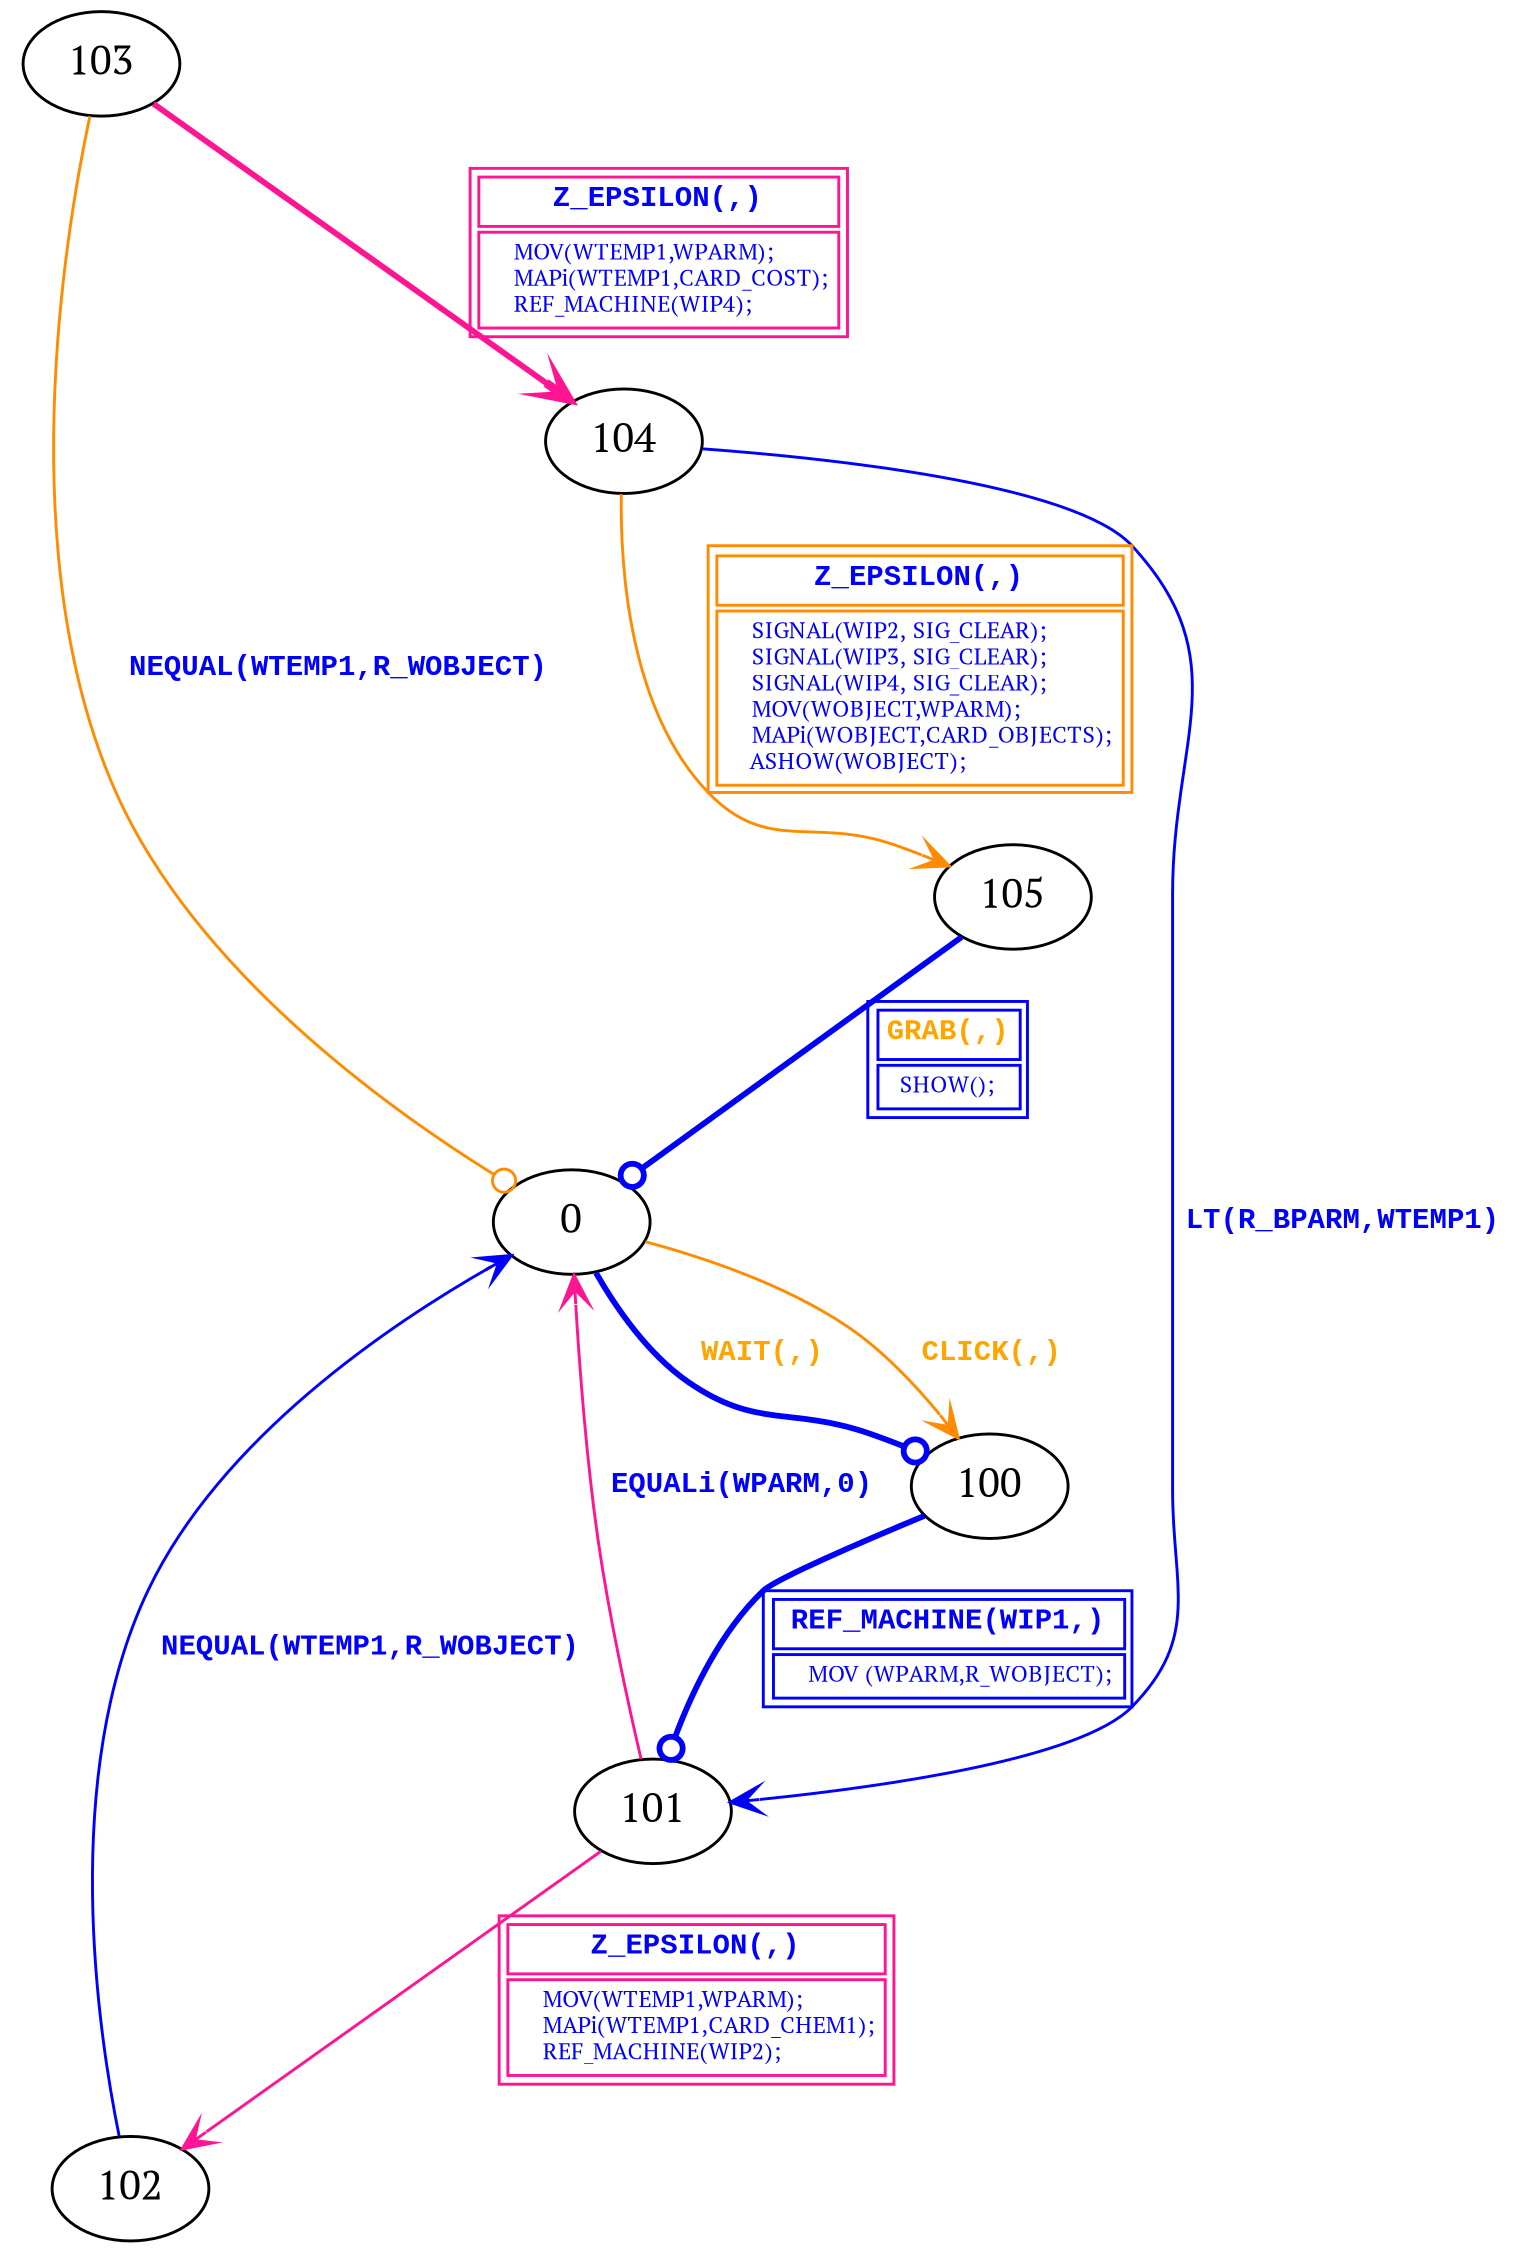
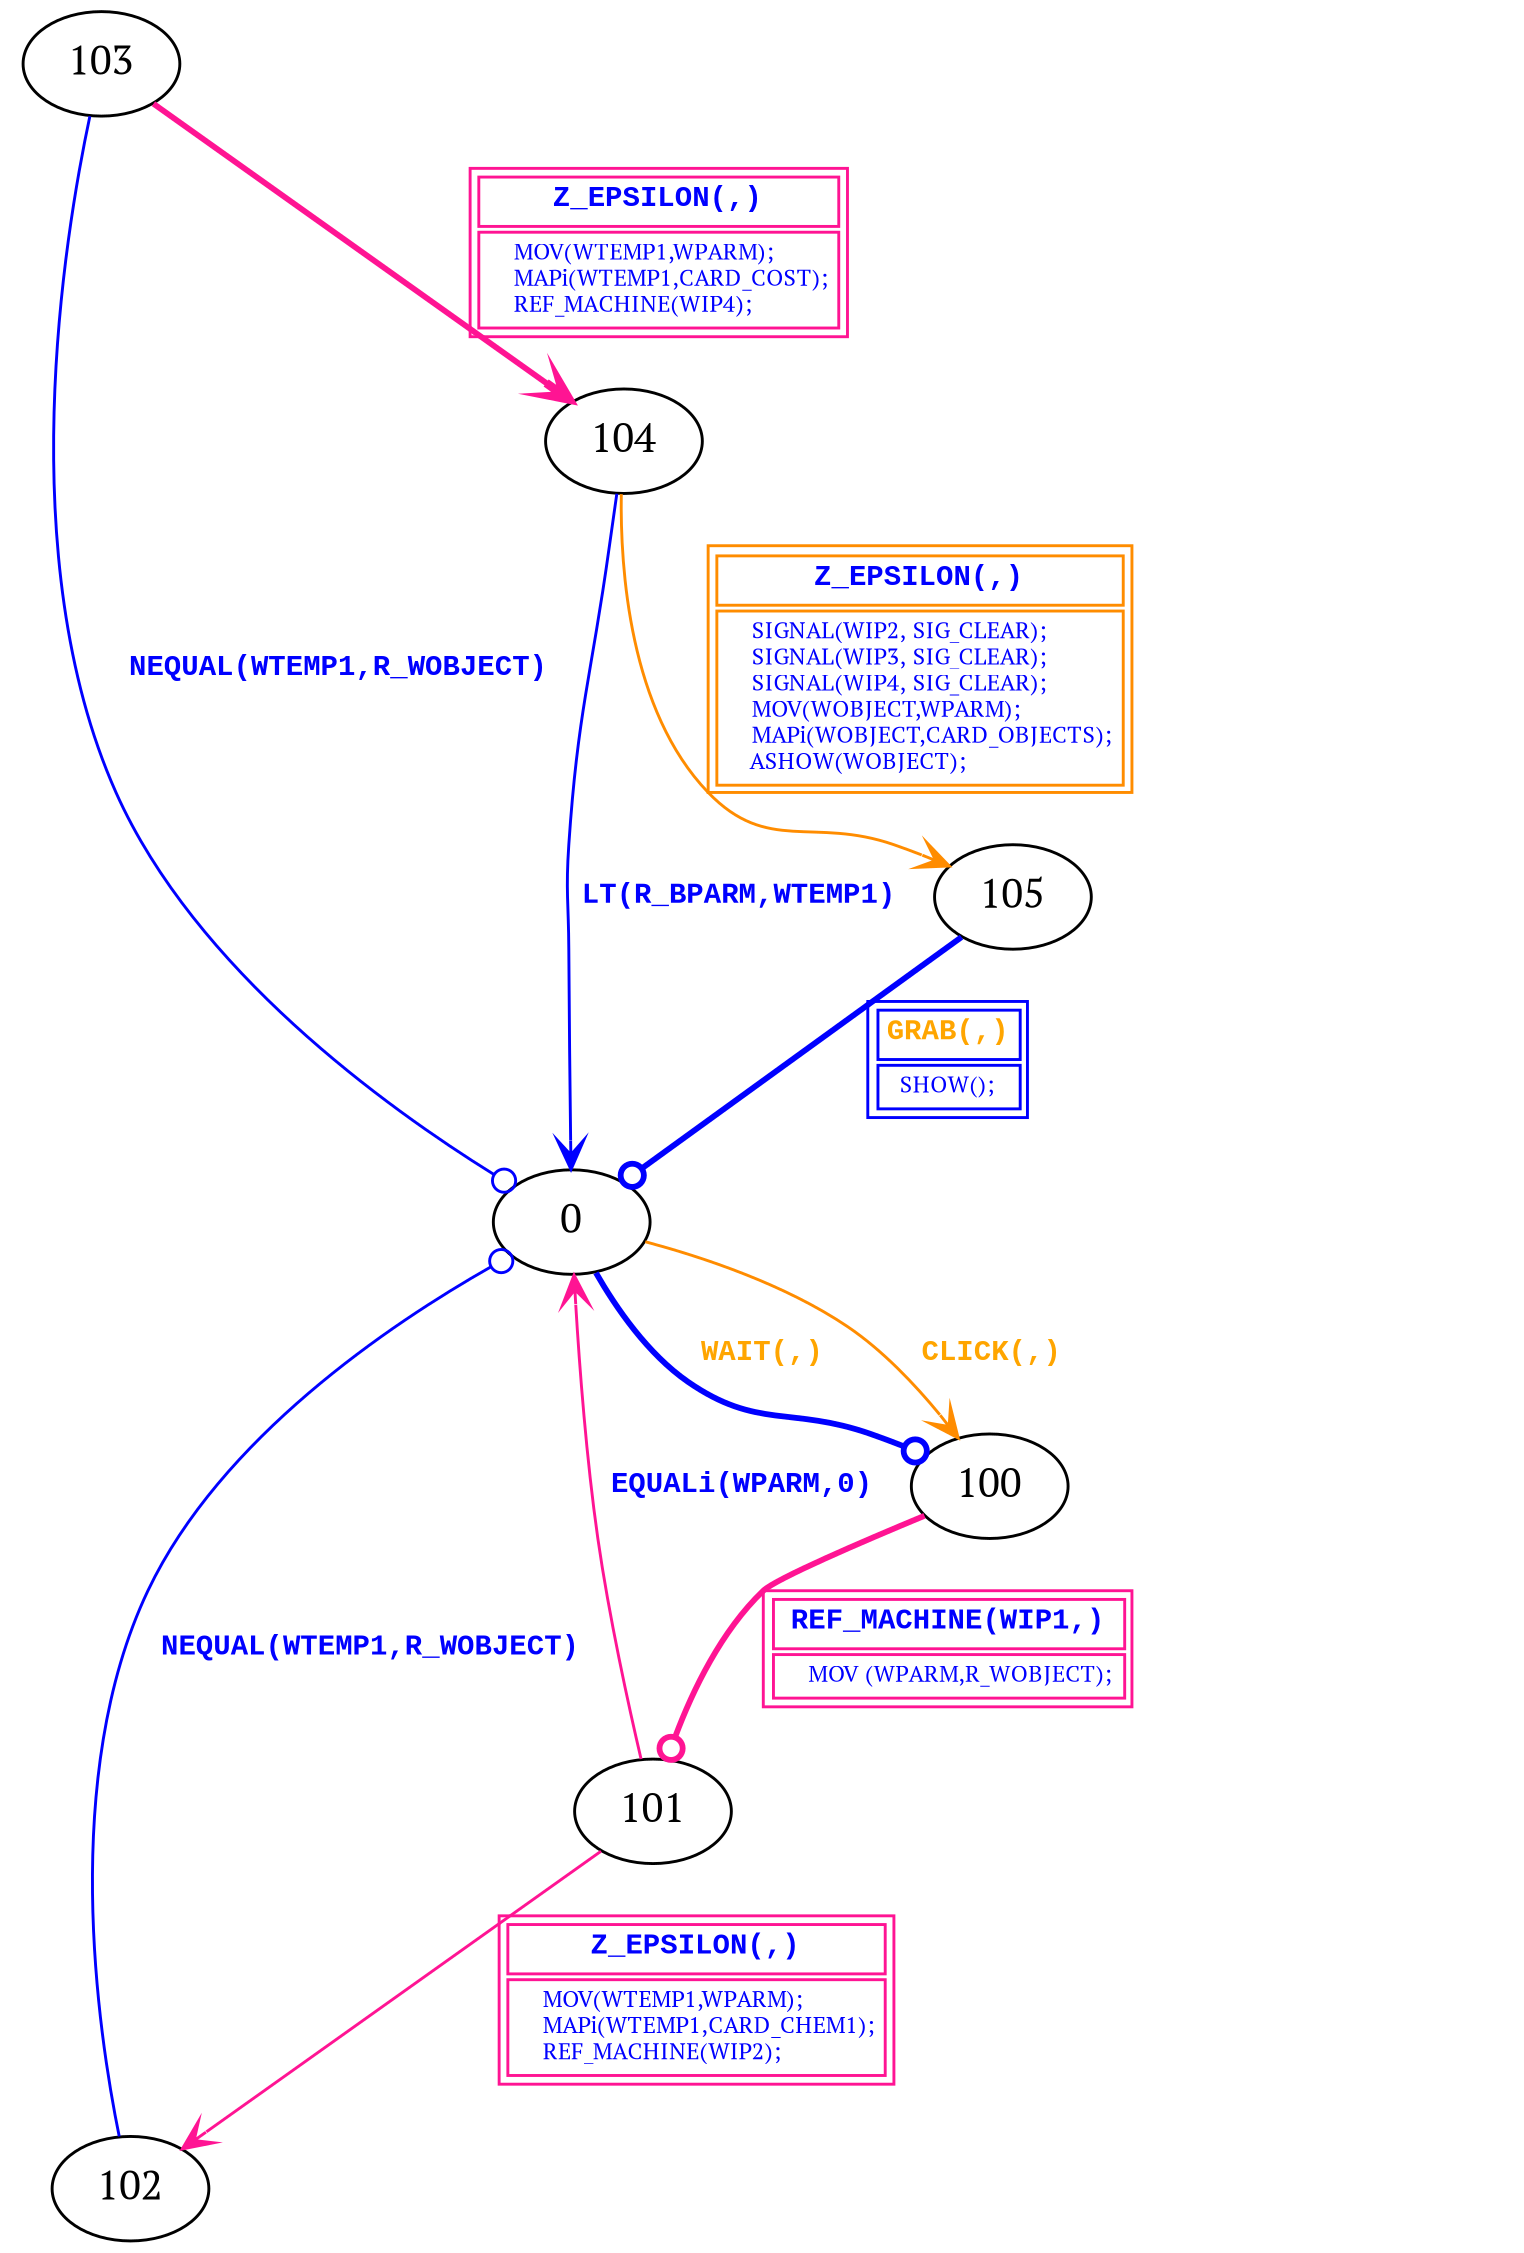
(92, 725) -> (92, 725)
(1173, 1095) -> (571, 815)
(766, 1589) -> (766, 1589)
(134, 1627) -> (134, 1627)
